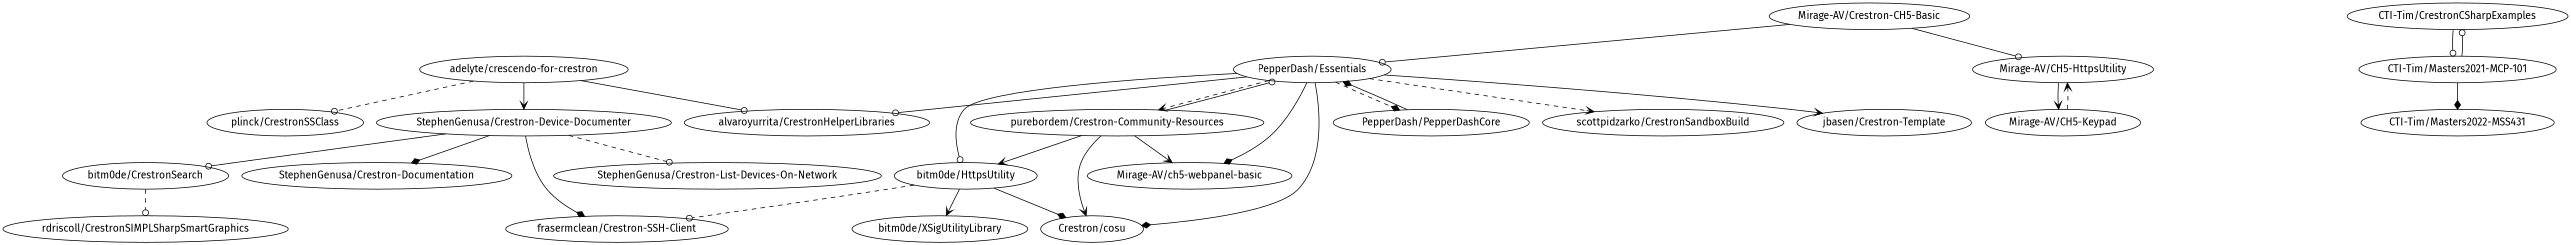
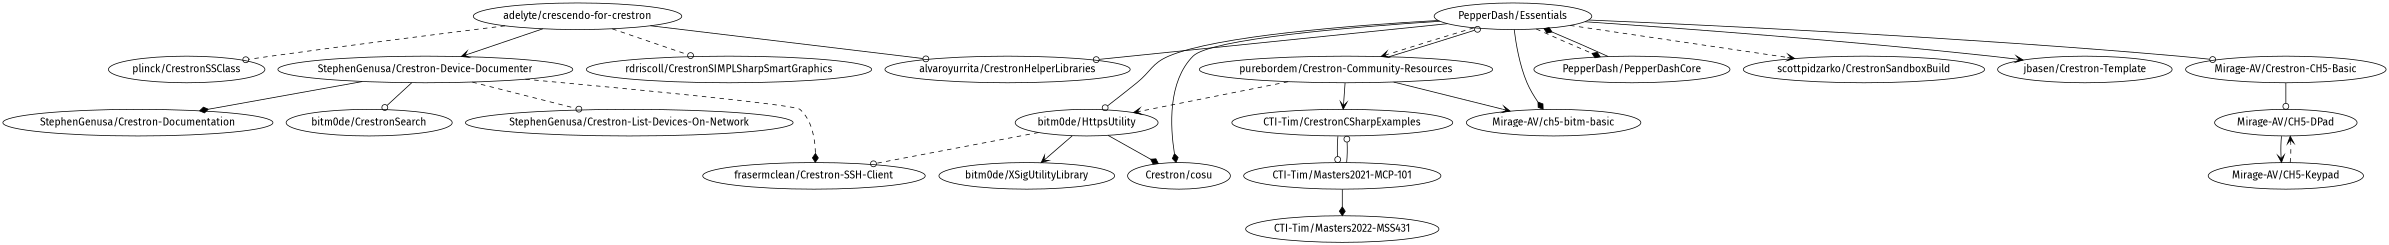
(1588, 43) -> (1899, 36)
(2063, 69) -> (2286, 123)
(1043, 149) -> (1214, 96)
(1079, 169) -> (1344, 92)
(1190, 176) -> (1554, 123)
(541, 181) -> (687, 95)
(146, 200) -> (650, 42)
